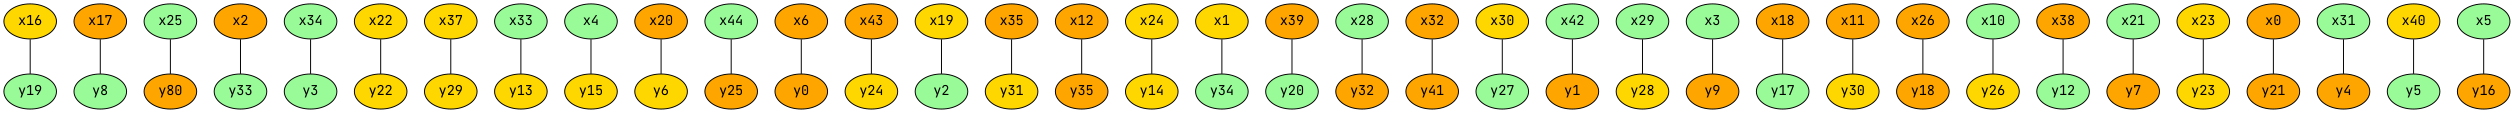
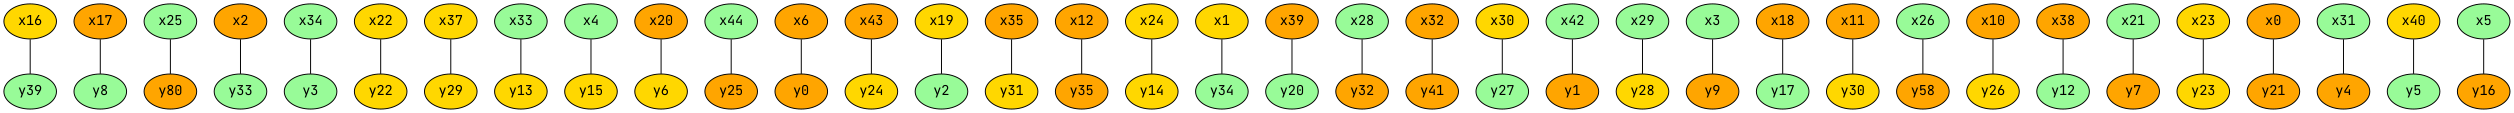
(1923, 21) -> (1923, 21)
(1993, 21) -> (1993, 21)
(30, 92) -> (30, 92)
(1923, 92) -> (1923, 92)
